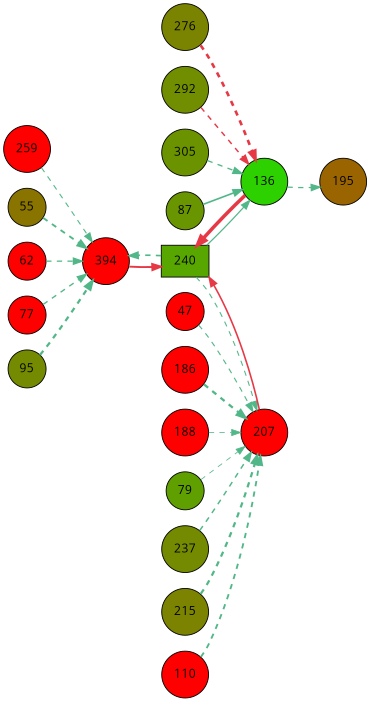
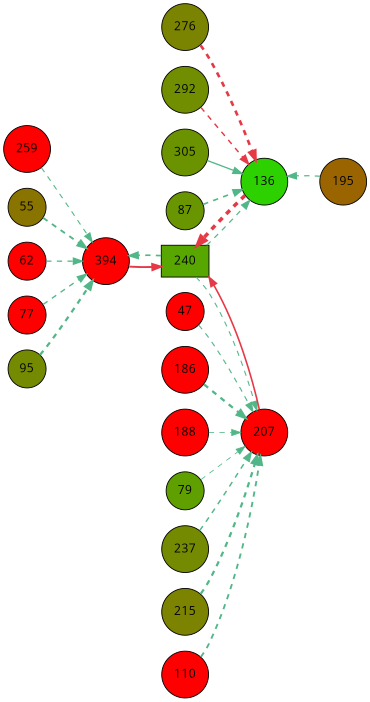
(221, 166) -> (221, 166)
(299, 188) -> (308, 176)
(218, 199) -> (218, 199)
(224, 216) -> (224, 216)
(226, 226) -> (226, 226)
